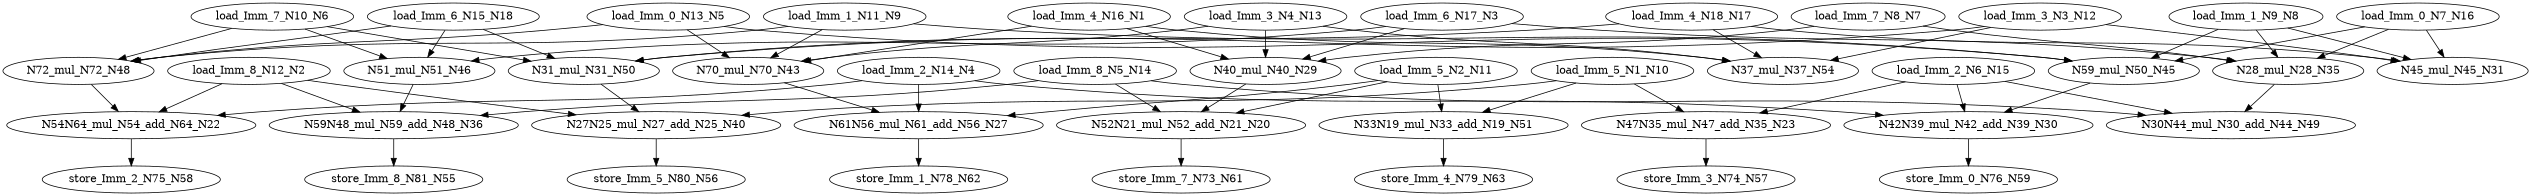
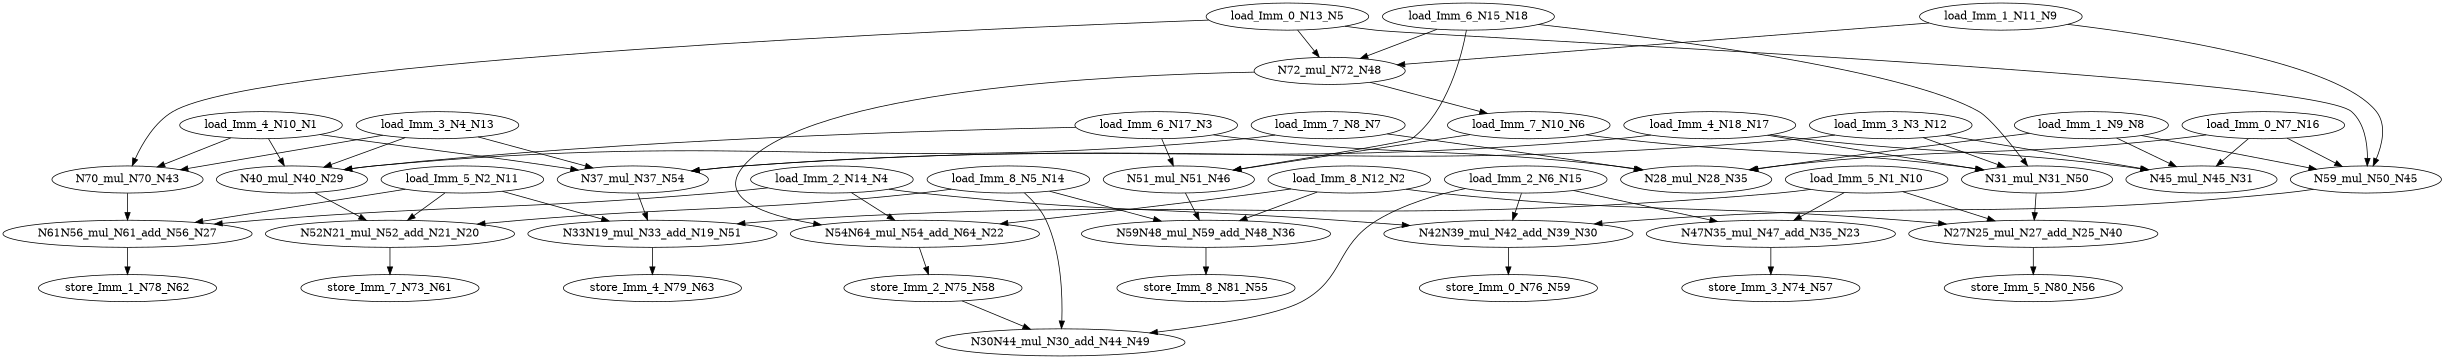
(1089, 17) -> (261, 125)
(800, 42) -> none
(179, 43) -> (1425, 97)
(2262, 95) -> (993, 314)
none -> (642, 204)
